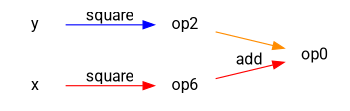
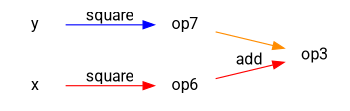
(185, 25) -> (185, 25)
(315, 55) -> (315, 55)
